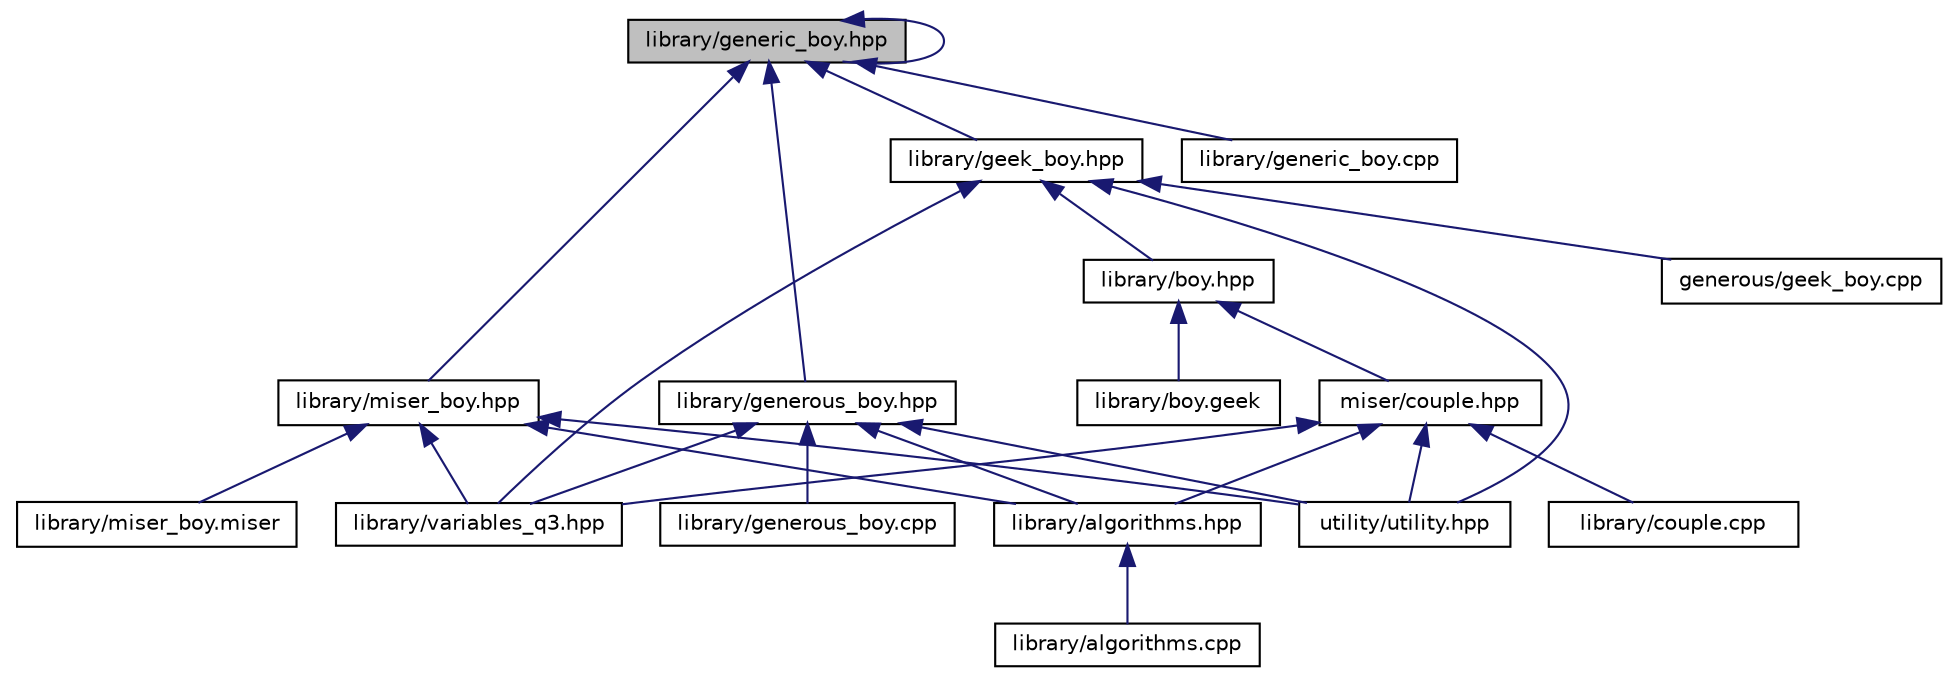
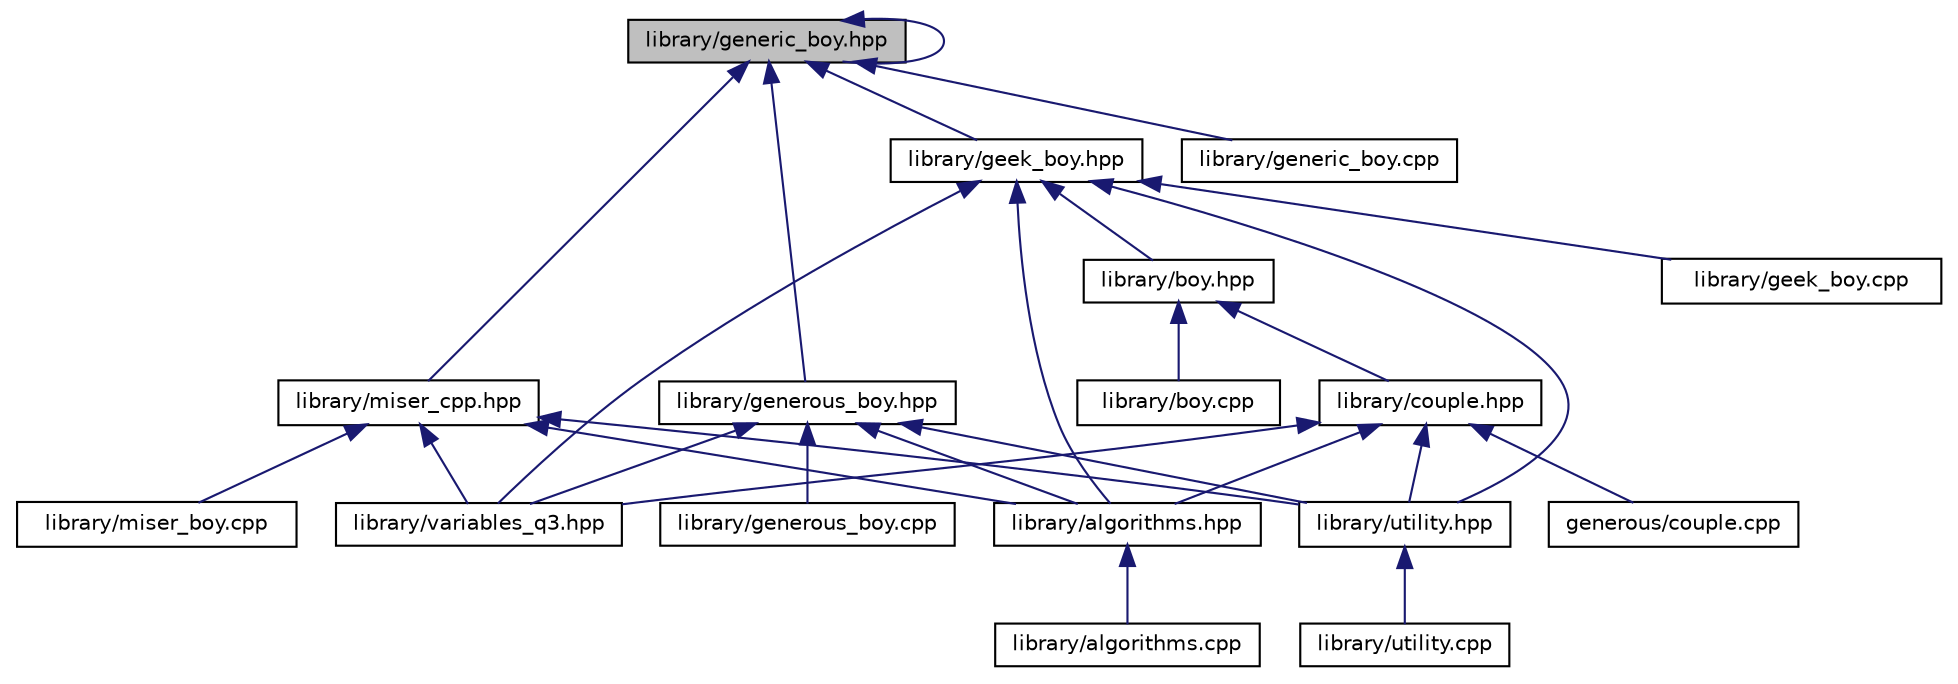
(1802, 281) -> (1802, 281)
none -> (1039, 362)
(409, 403) -> (409, 403)
(1179, 403) -> (1179, 403)
(1430, 403) -> (1430, 403)
(157, 524) -> (157, 524)
(1405, 524) -> (1405, 524)
(1674, 524) -> (1674, 524)
none -> (1405, 645)
